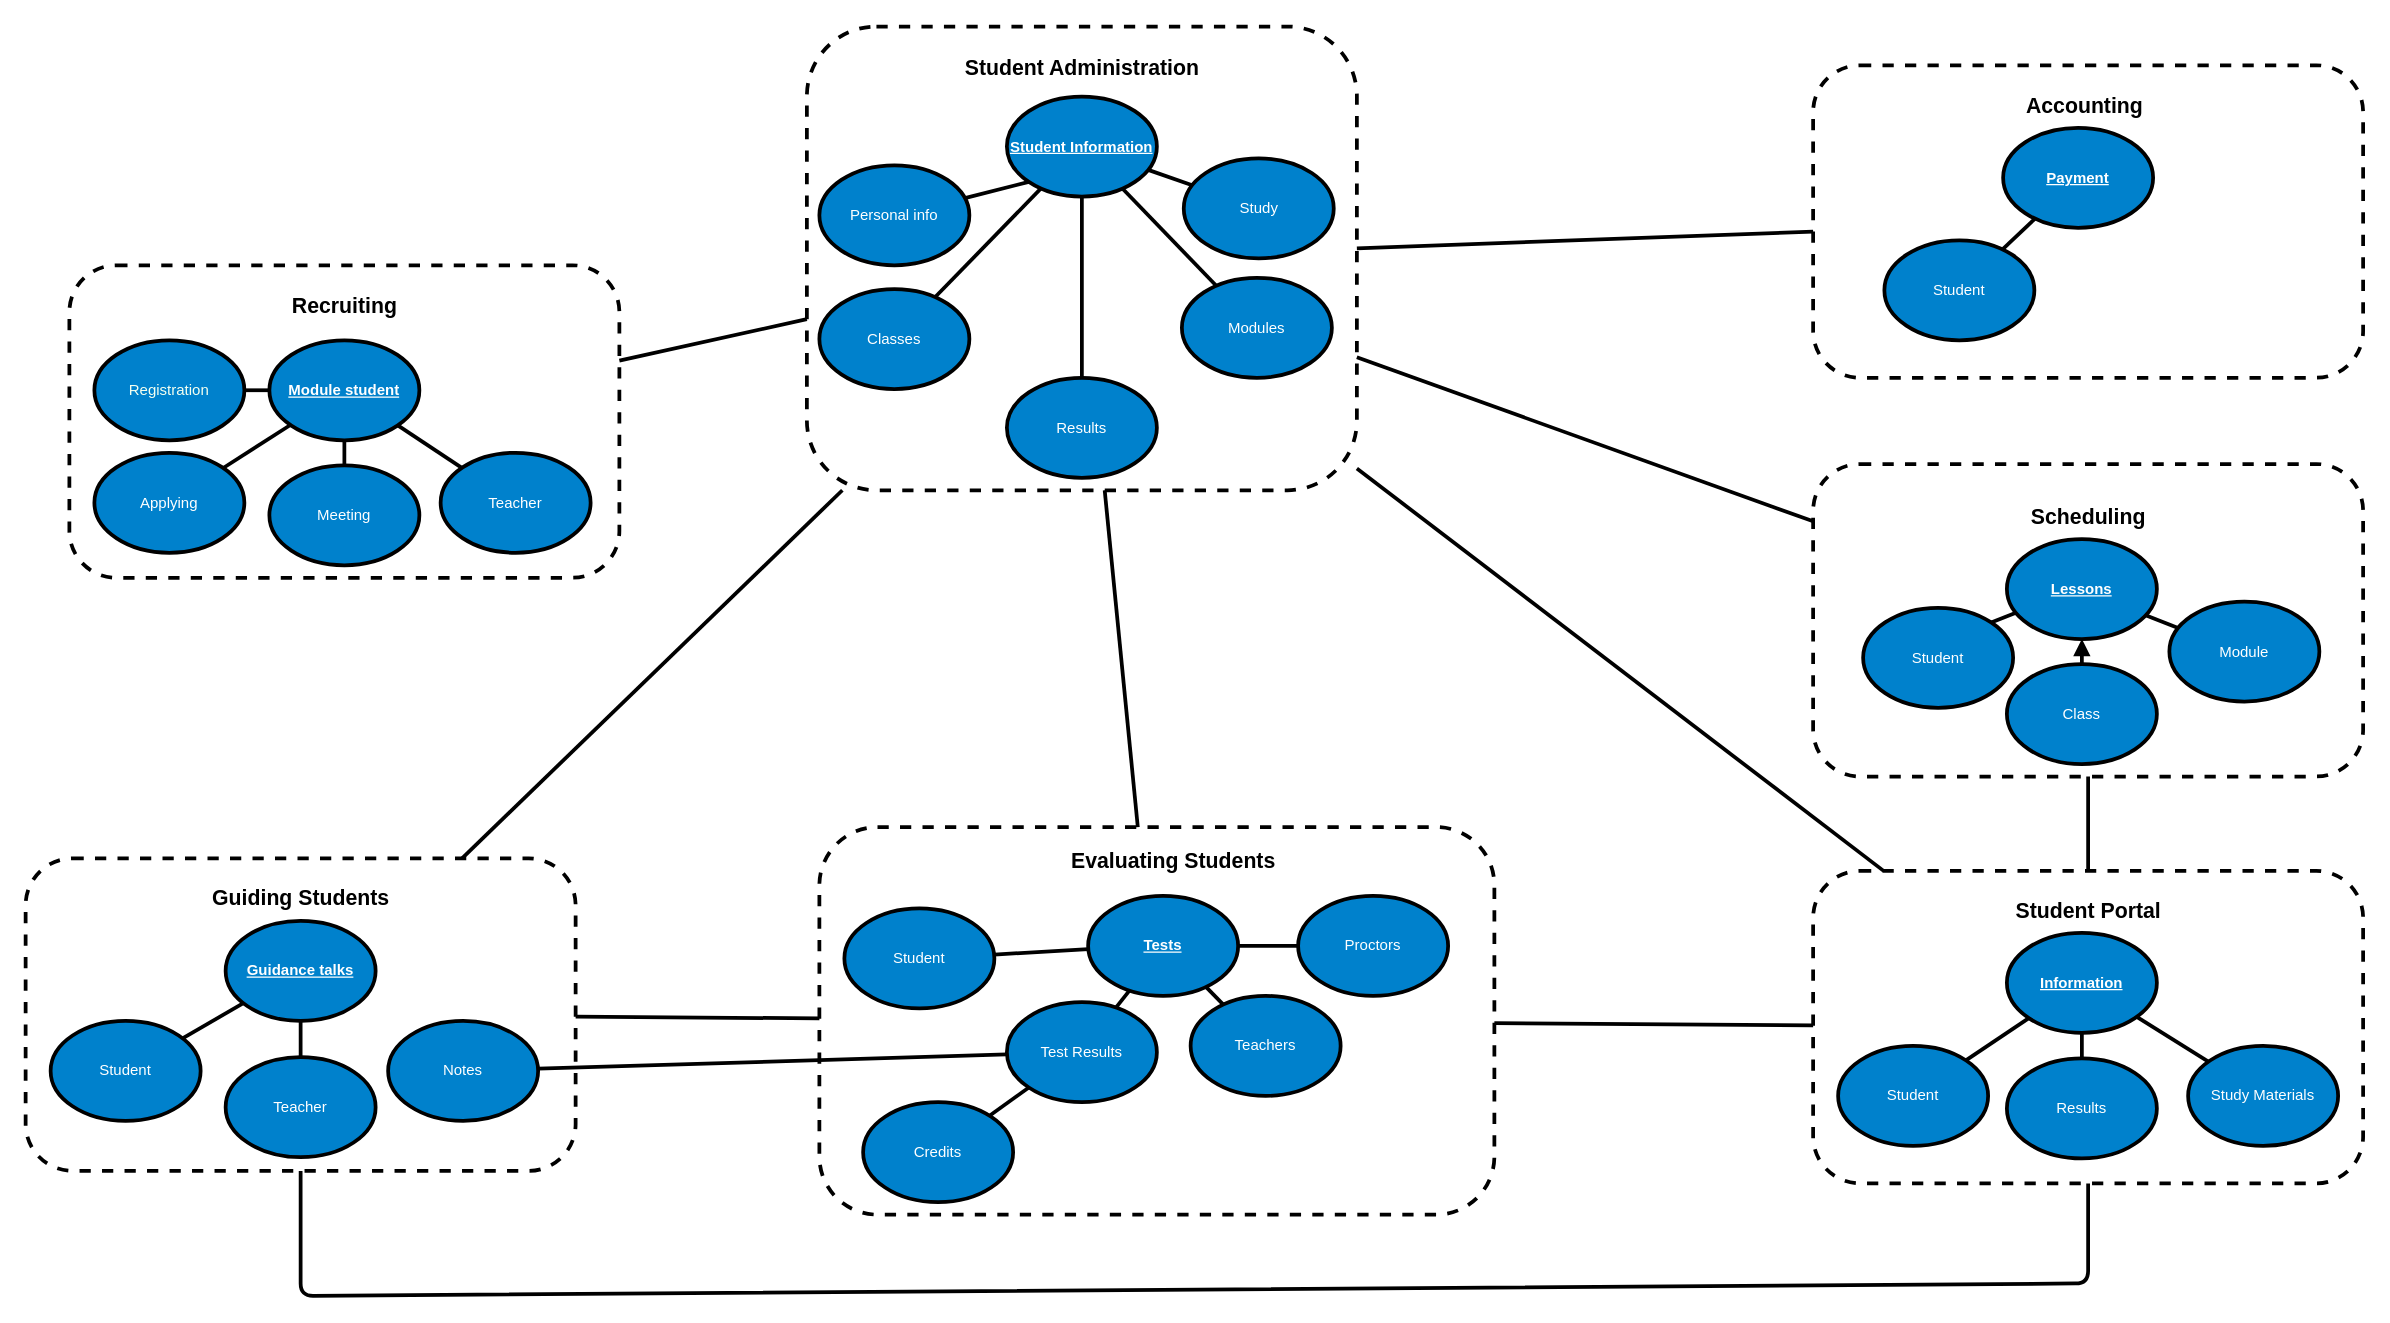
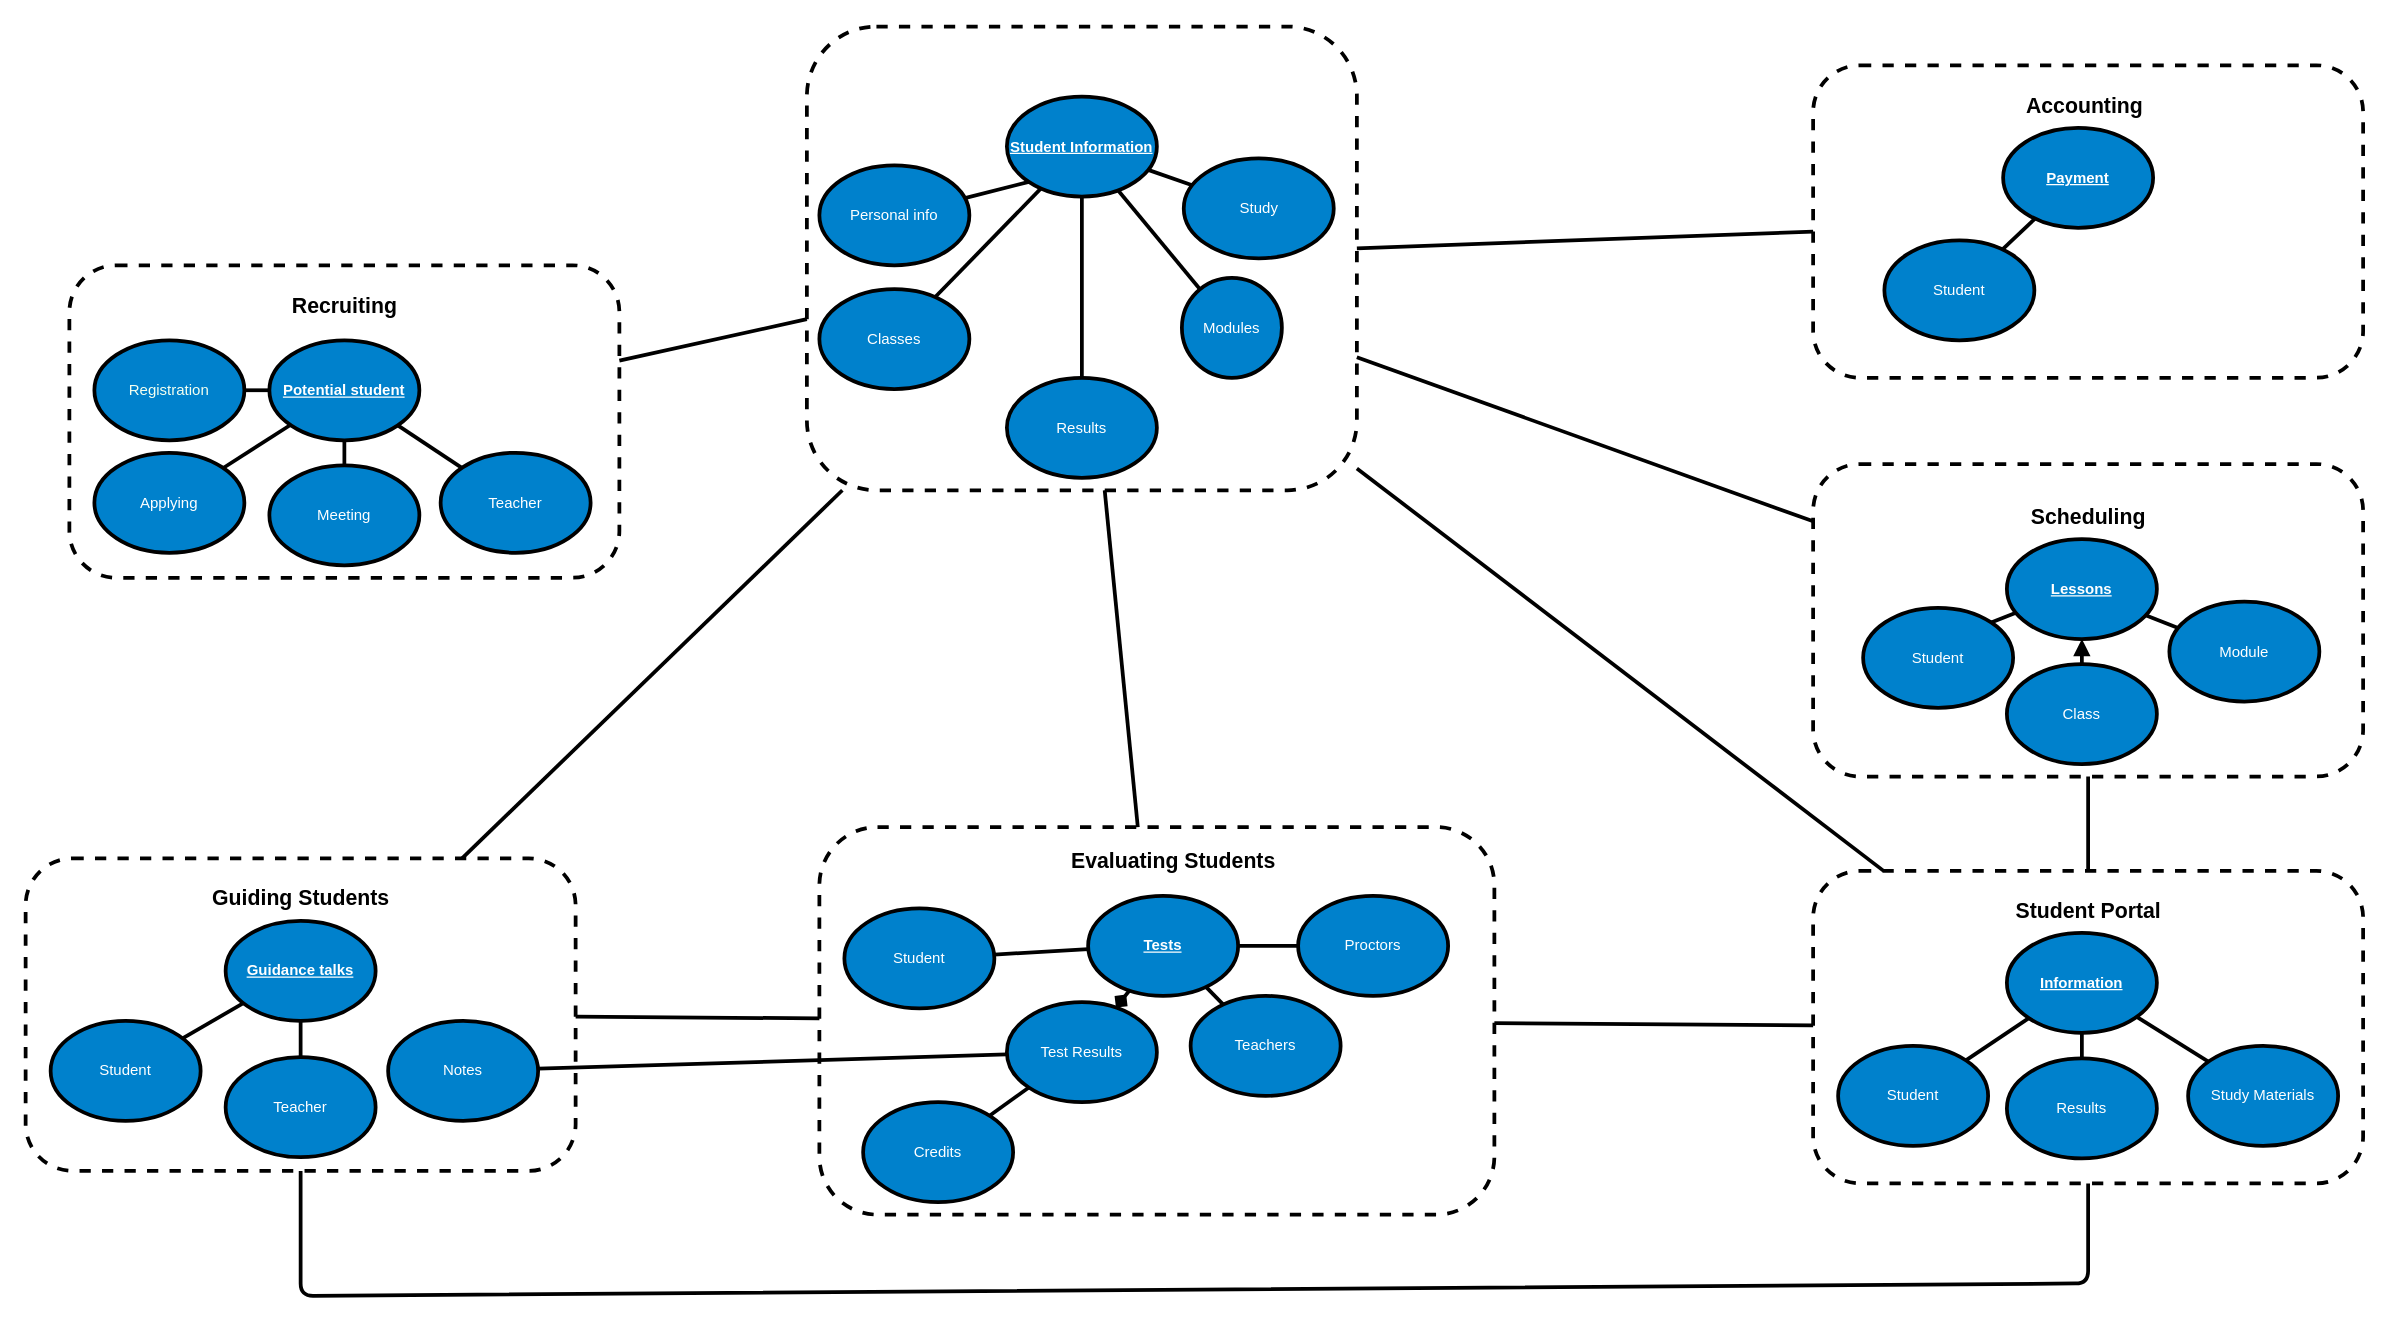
(1082, 65) -> none
(1257, 328) -> (1232, 328)
(344, 391) -> (344, 391)
(1121, 1001) -> (1125, 996)
